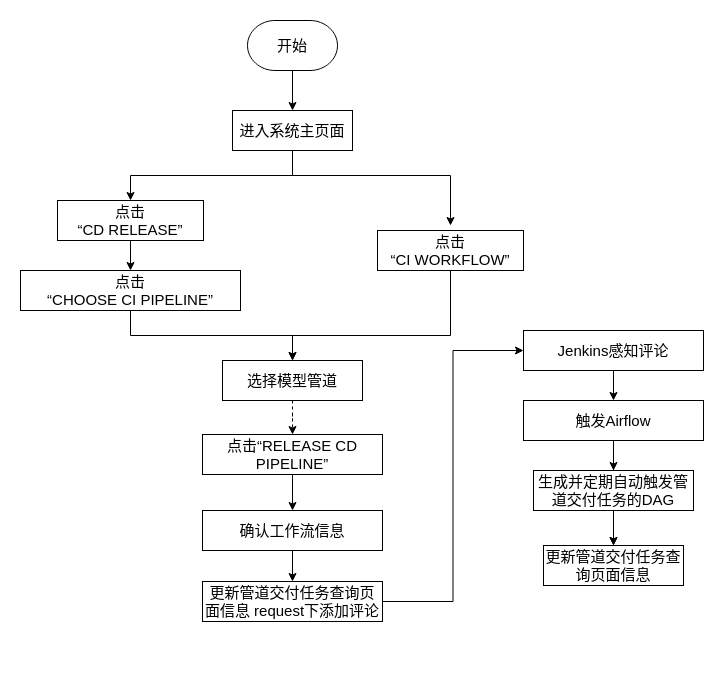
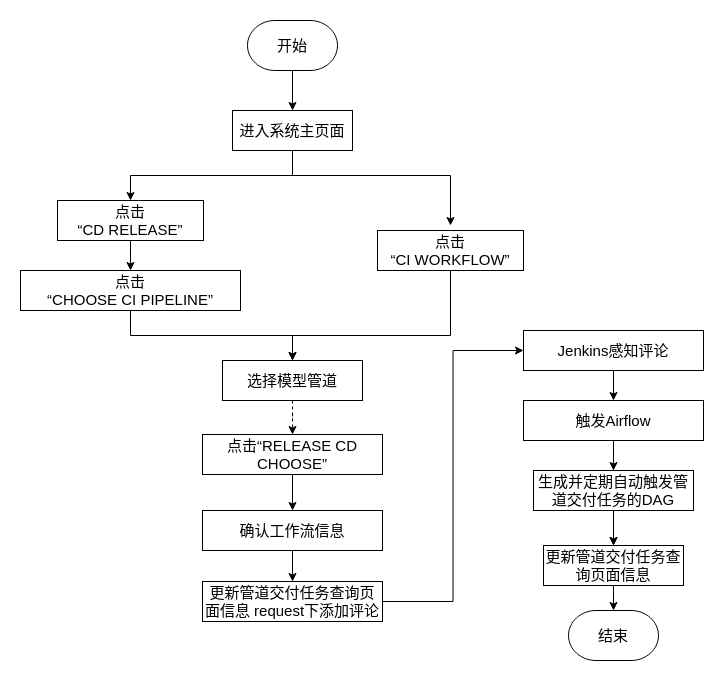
(293, 455) -> (293, 455)
none -> (614, 602)
none -> (614, 636)
